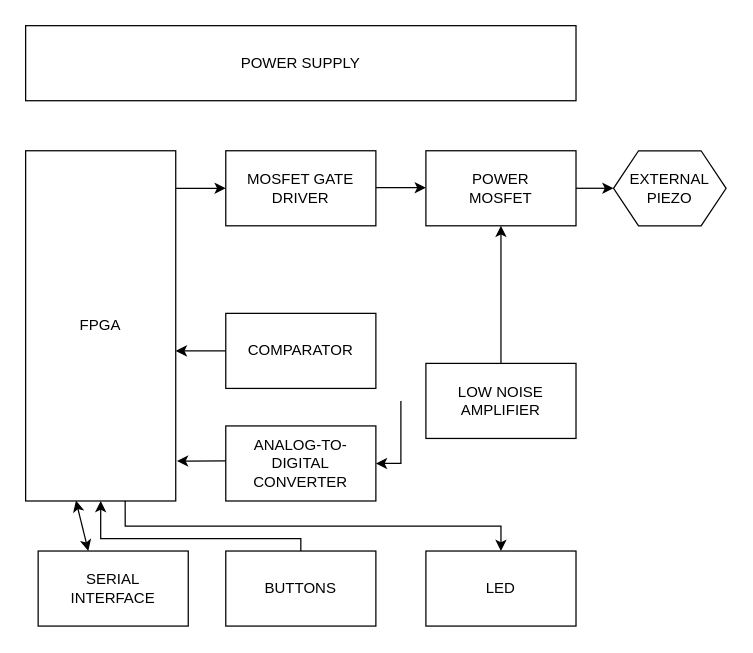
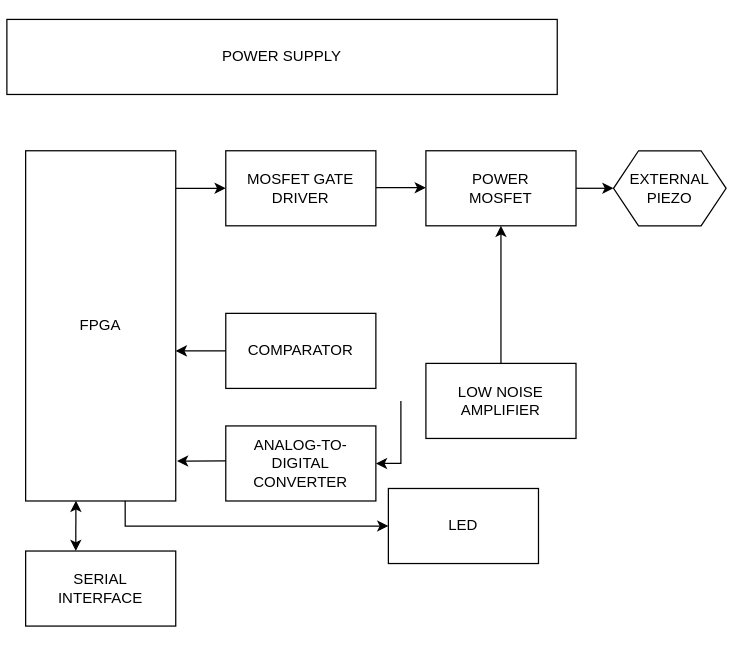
(301, 63) -> (282, 57)
(192, 538) -> none
(113, 588) -> (101, 588)
(301, 588) -> none
(501, 588) -> (463, 526)
